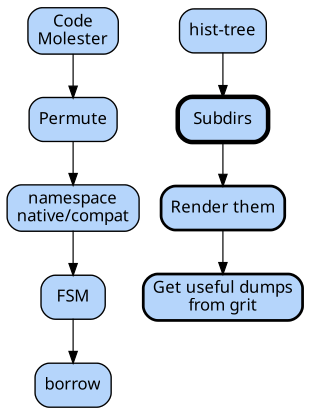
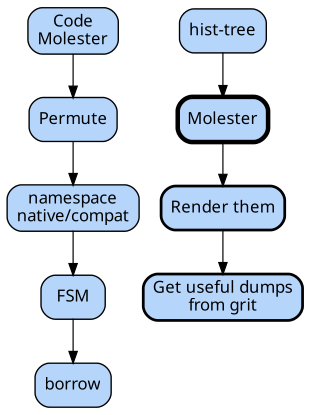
(223, 119) -> (223, 119)
